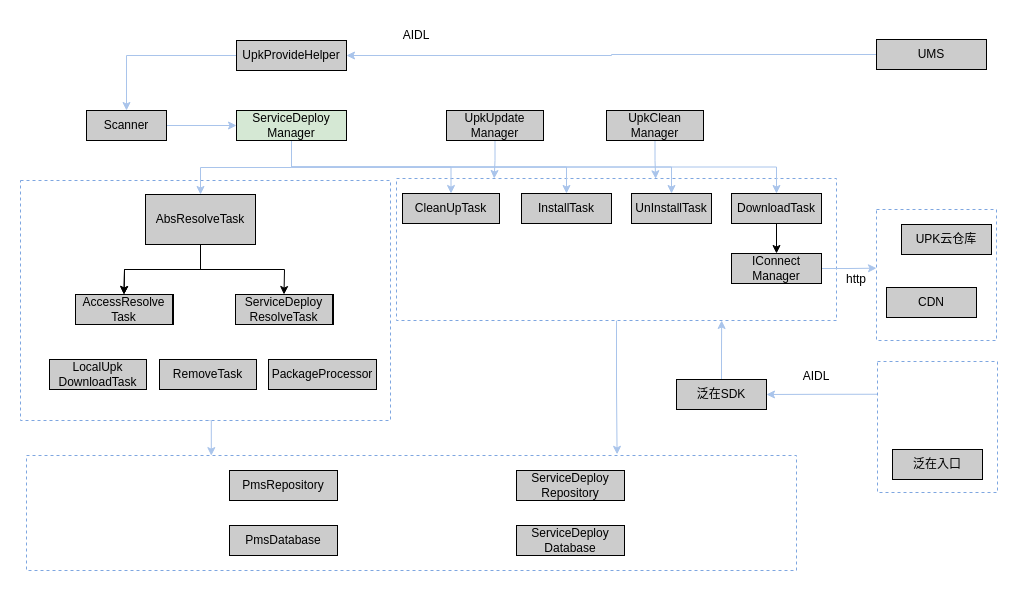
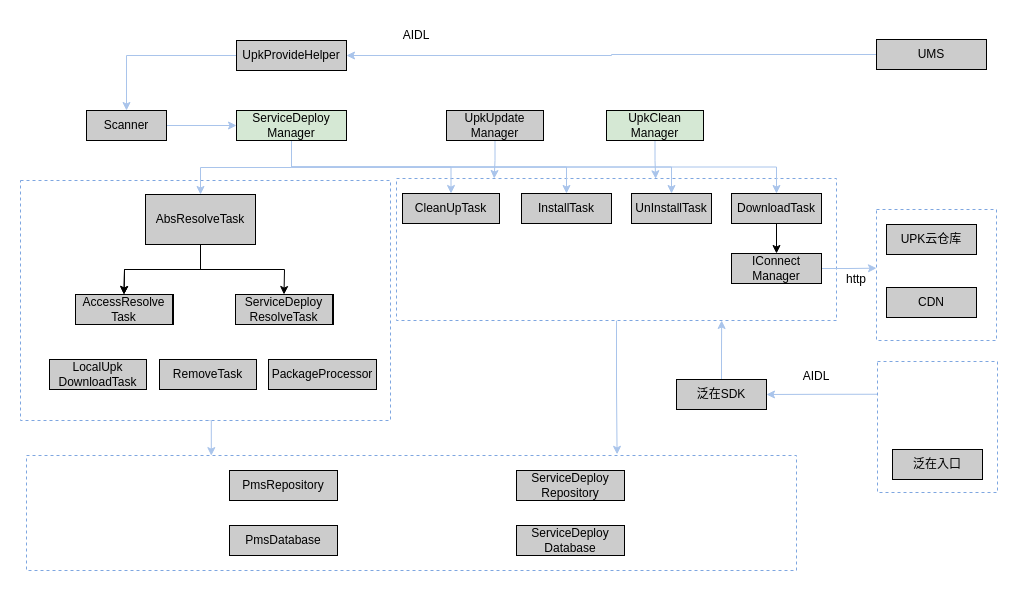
(655, 126) -> (655, 126)
(947, 240) -> (932, 240)
